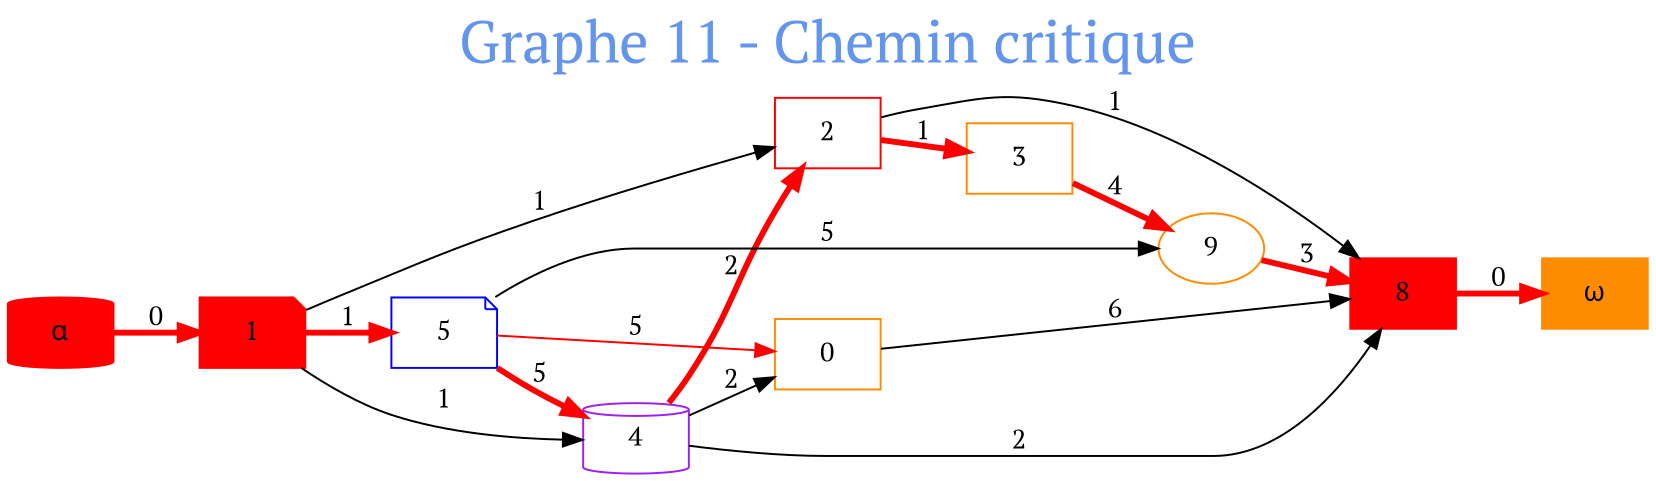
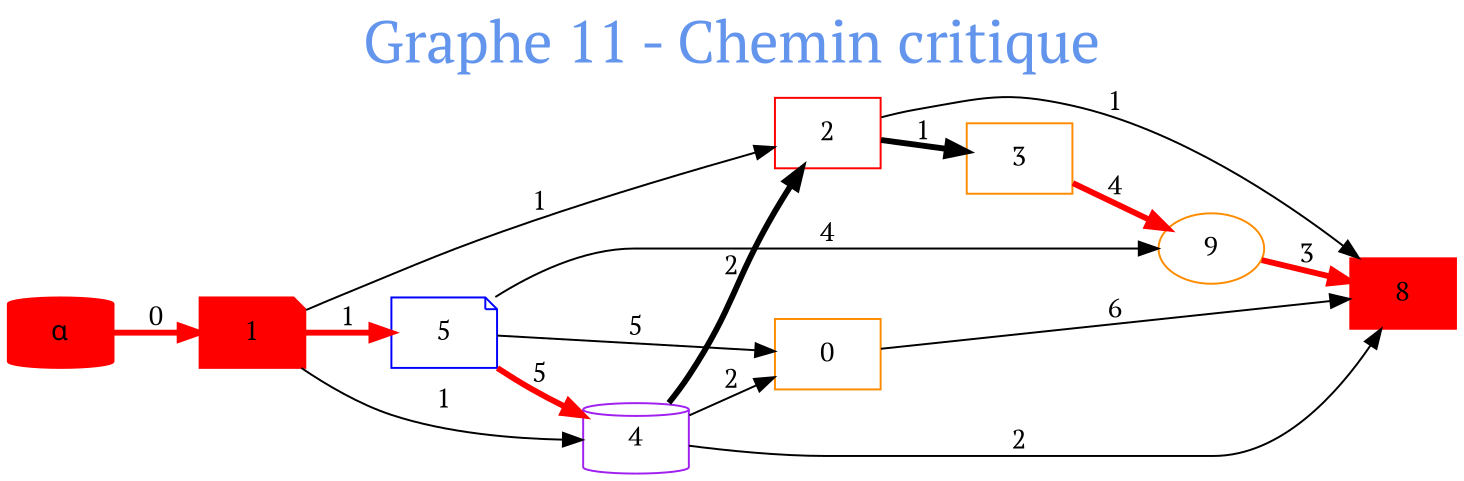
(914, 144) -> (914, 144)
(828, 234) -> (828, 234)
(1595, 294) -> none
(733, 296) -> (733, 296)
(626, 343) -> (626, 343)
